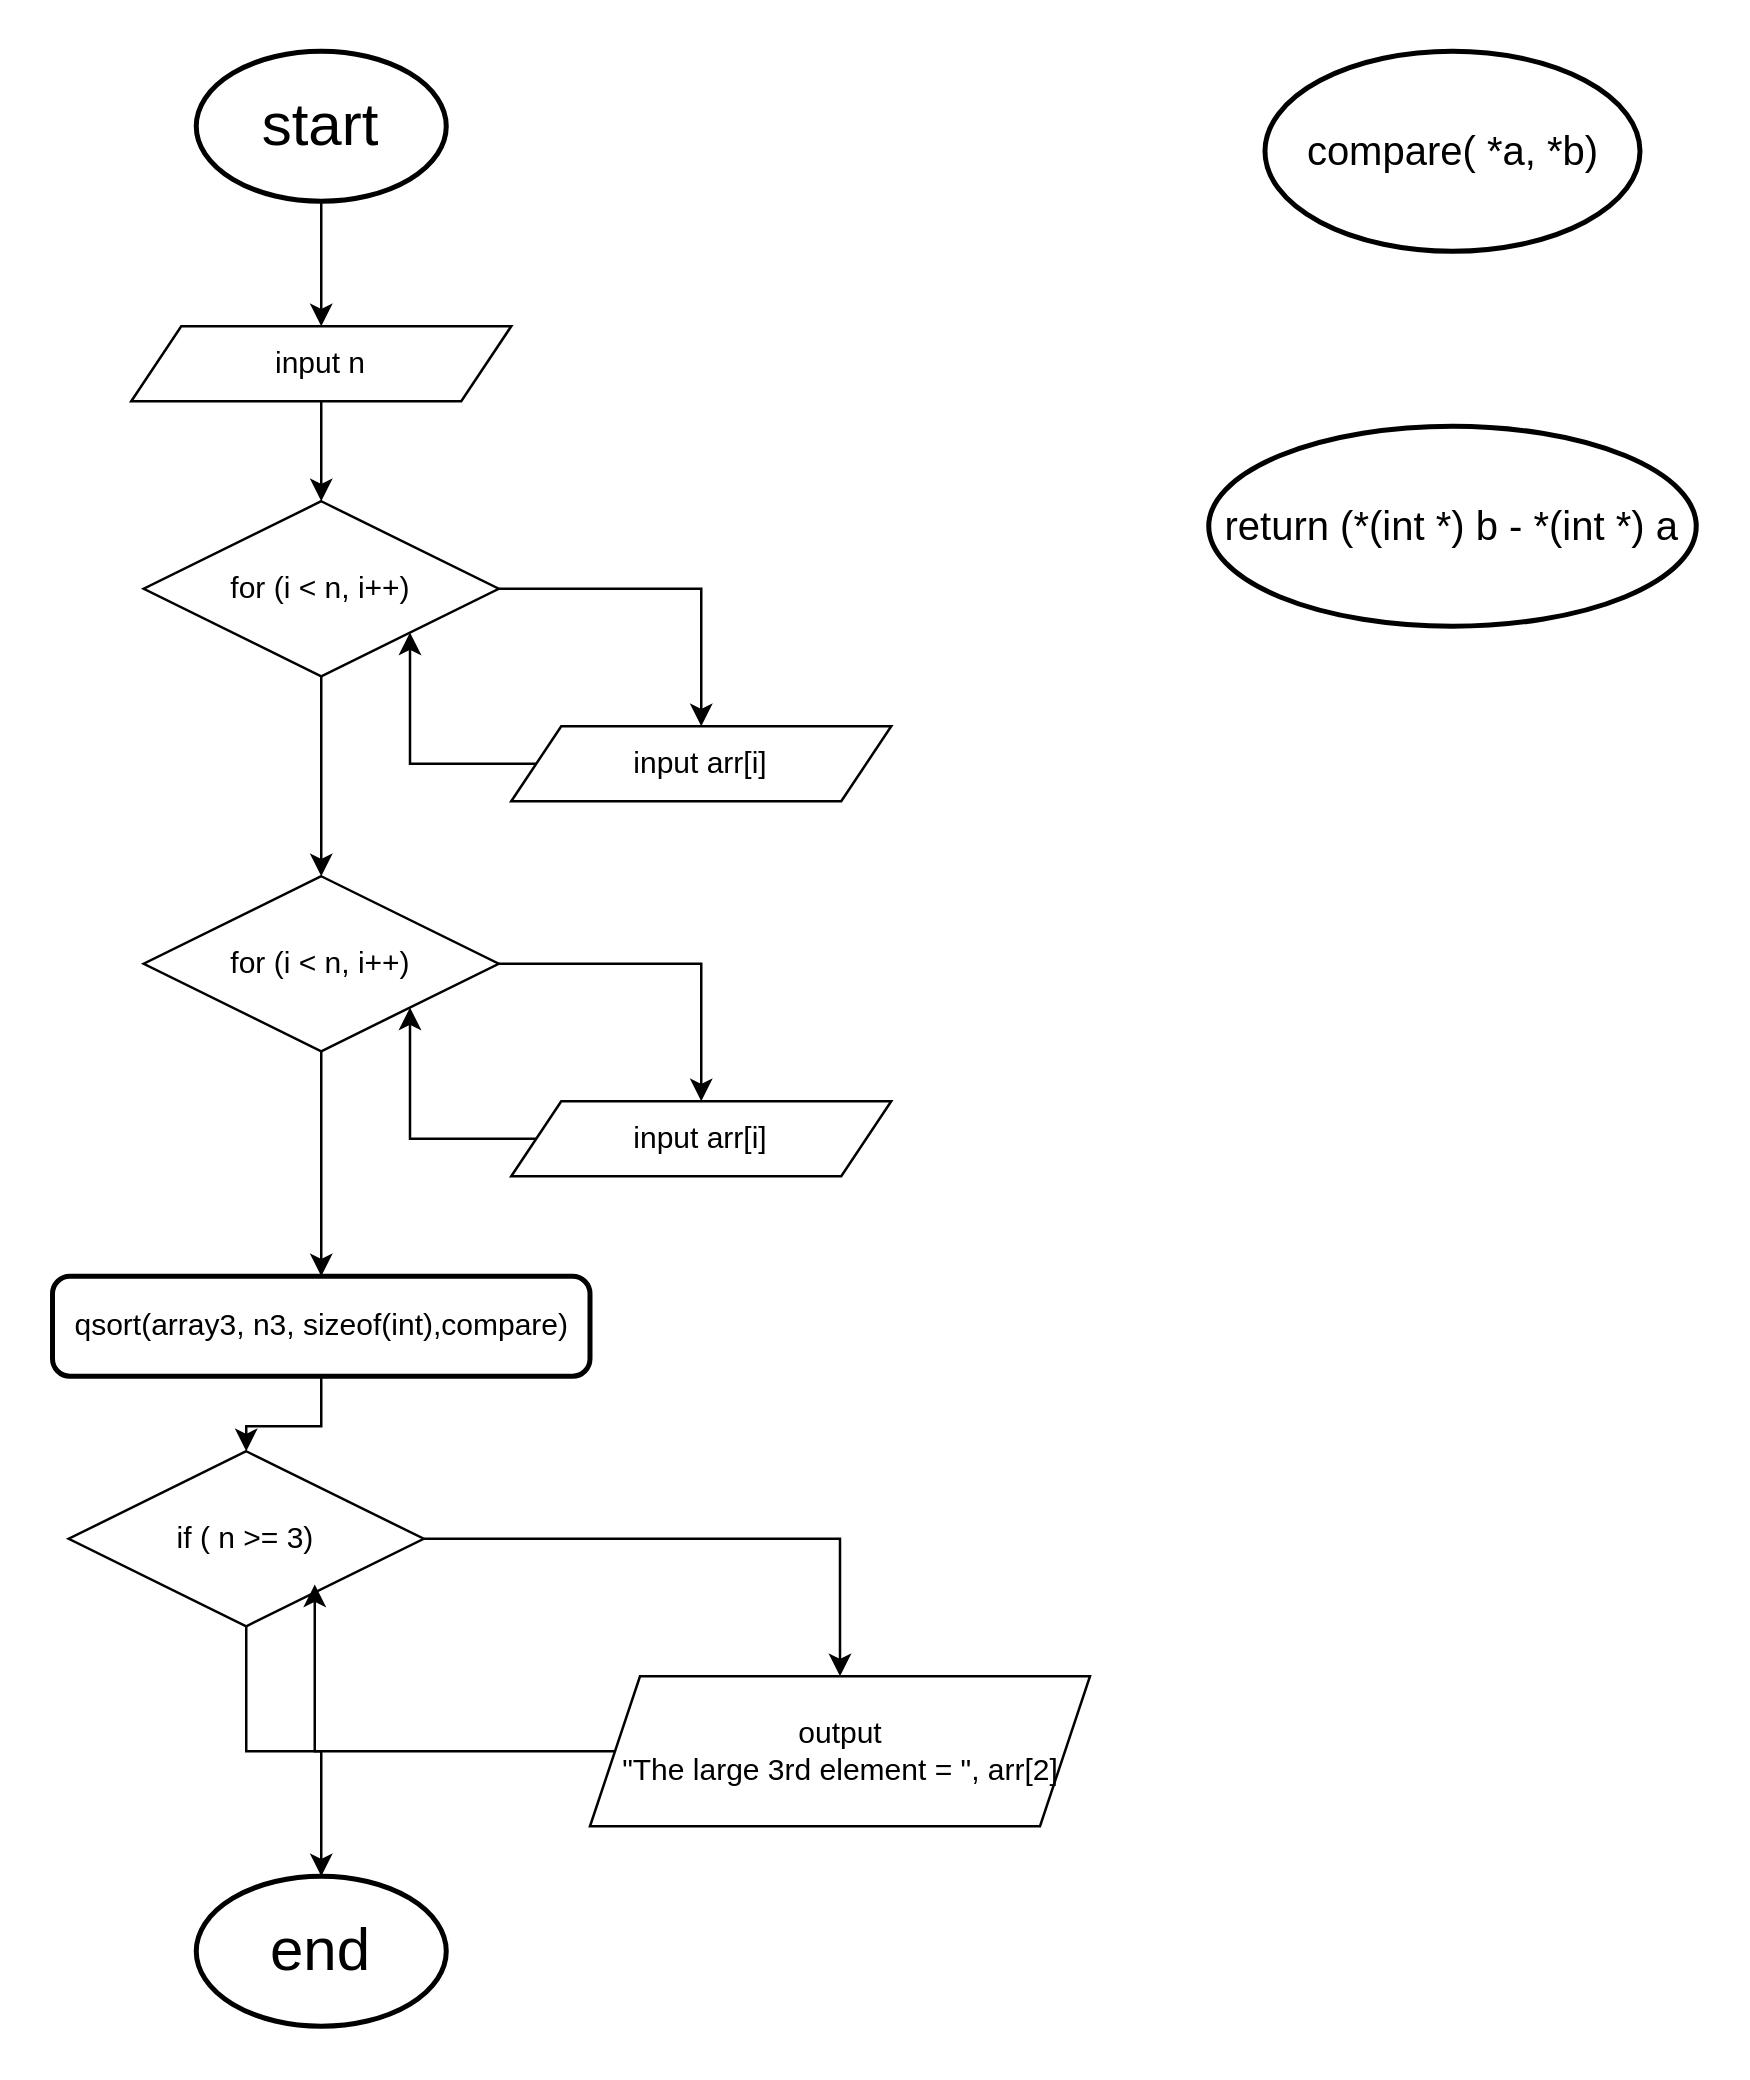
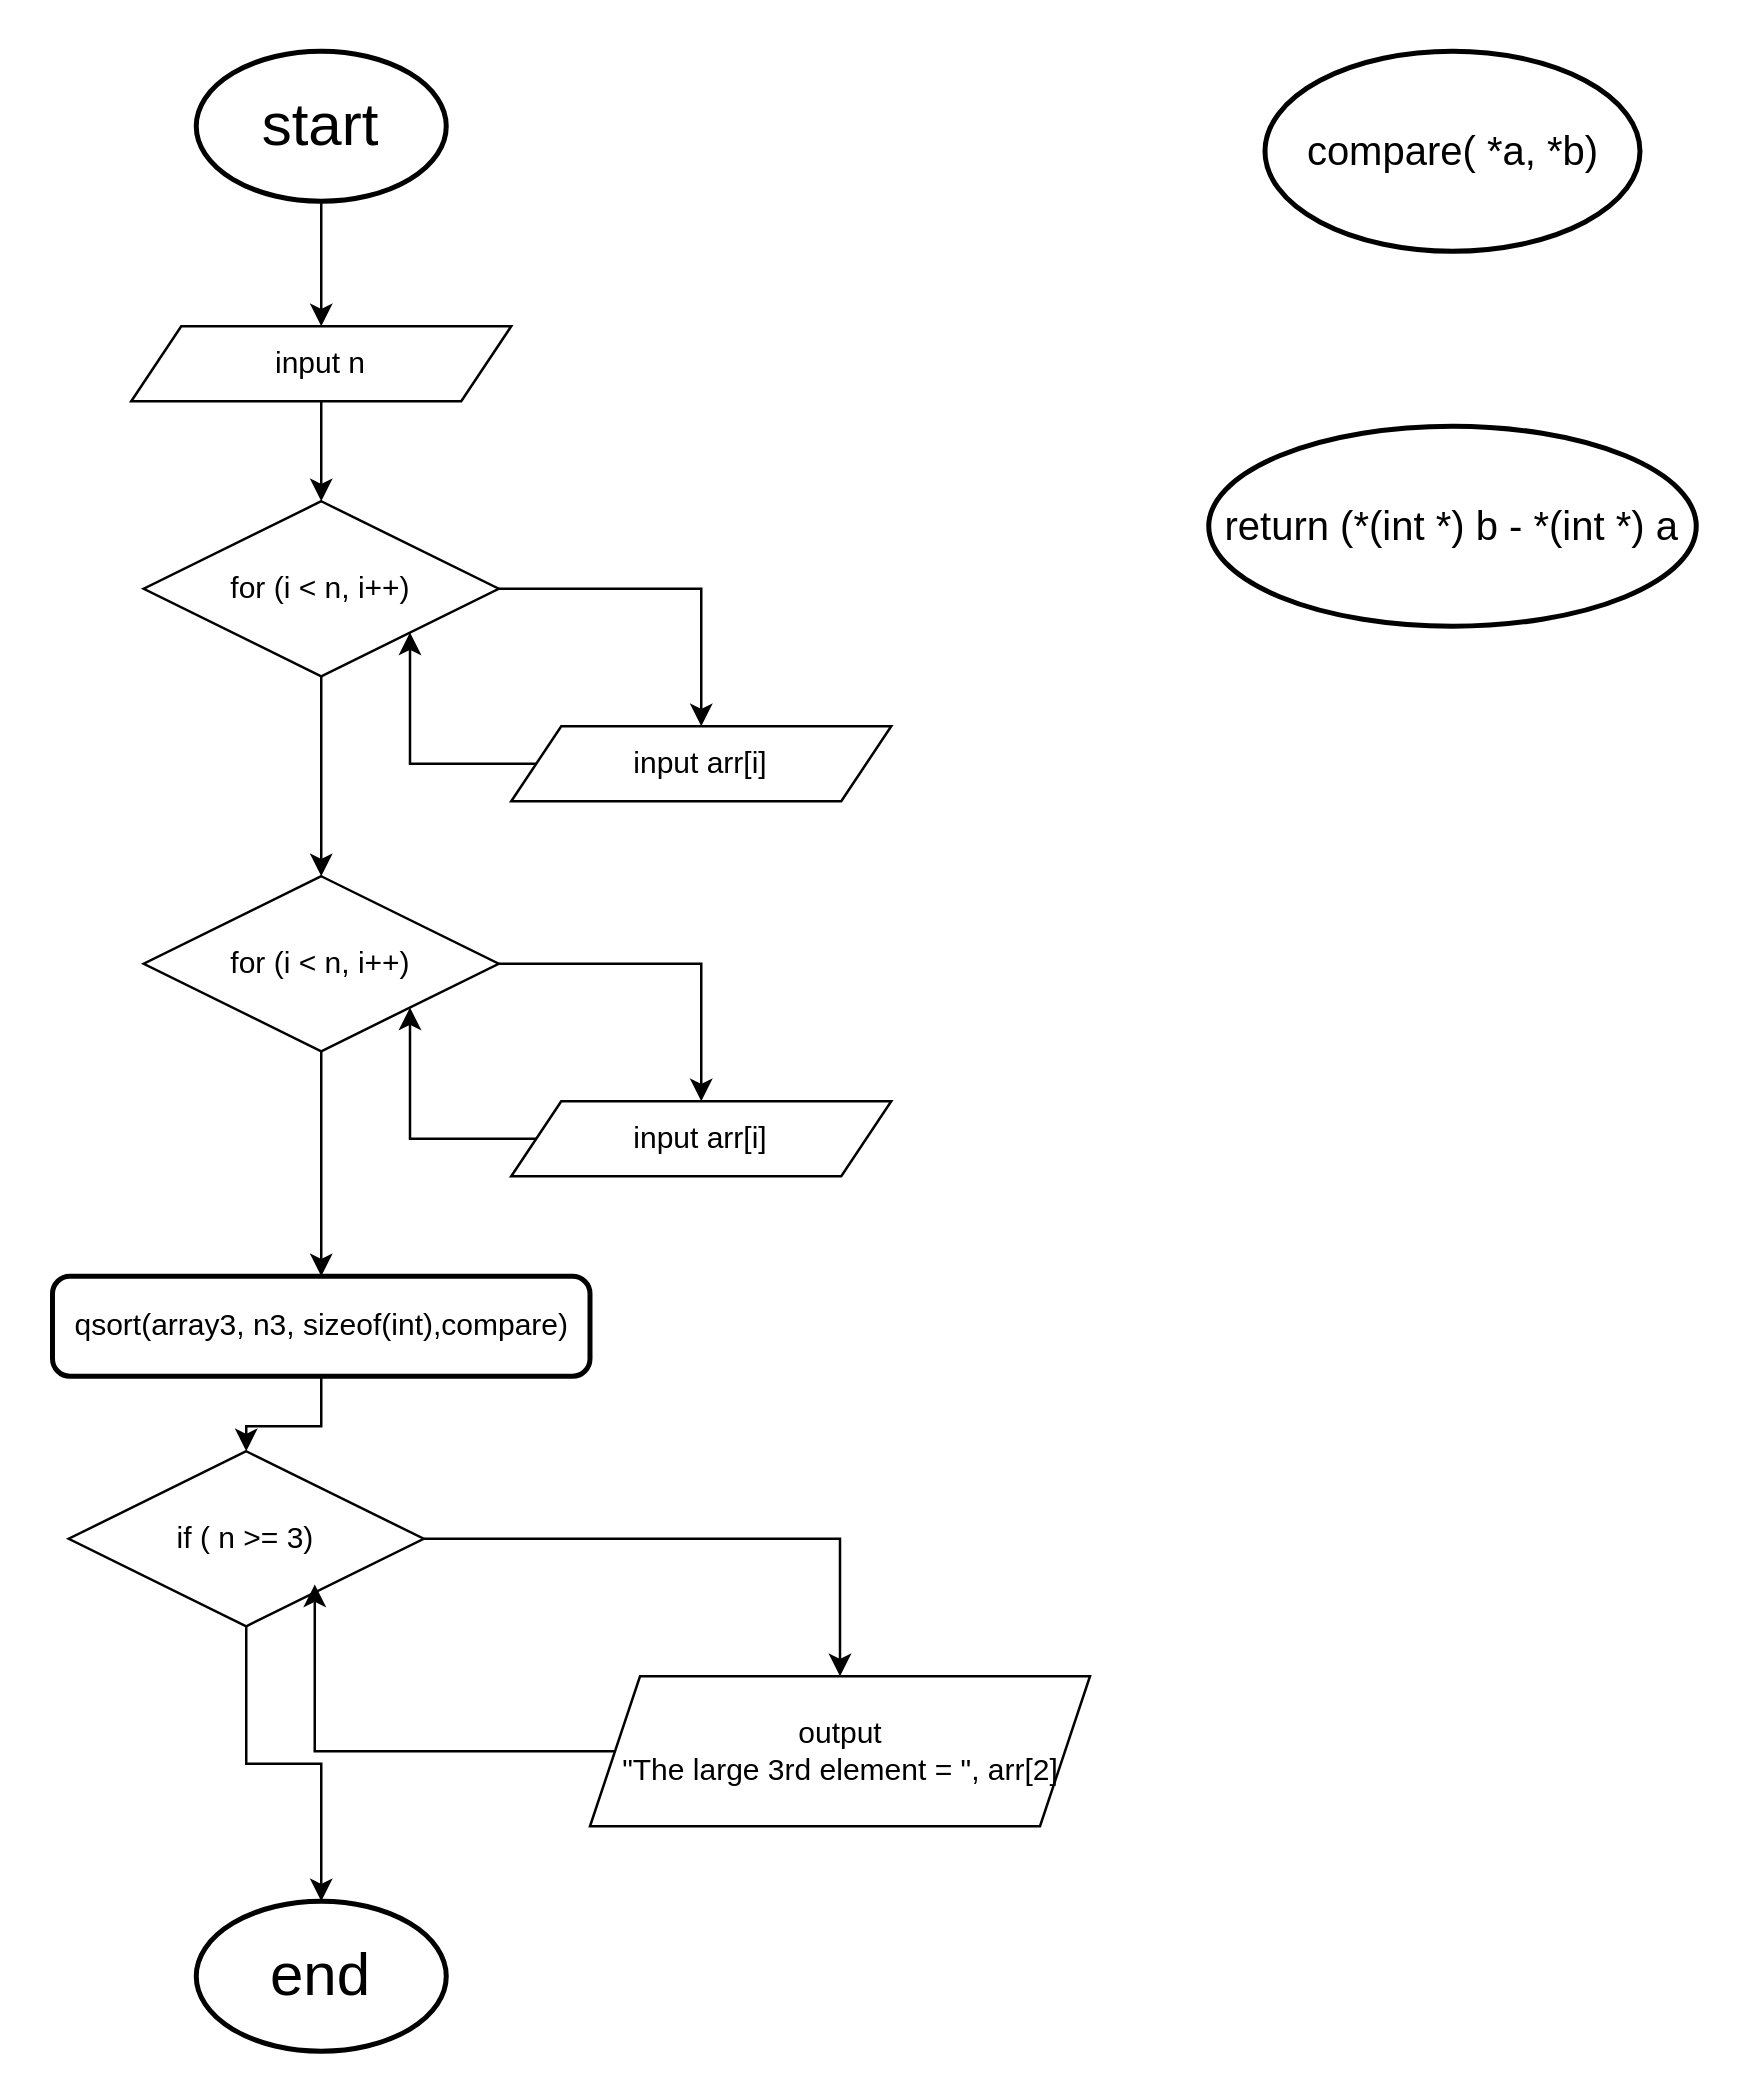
(321, 1951) -> (321, 1976)
